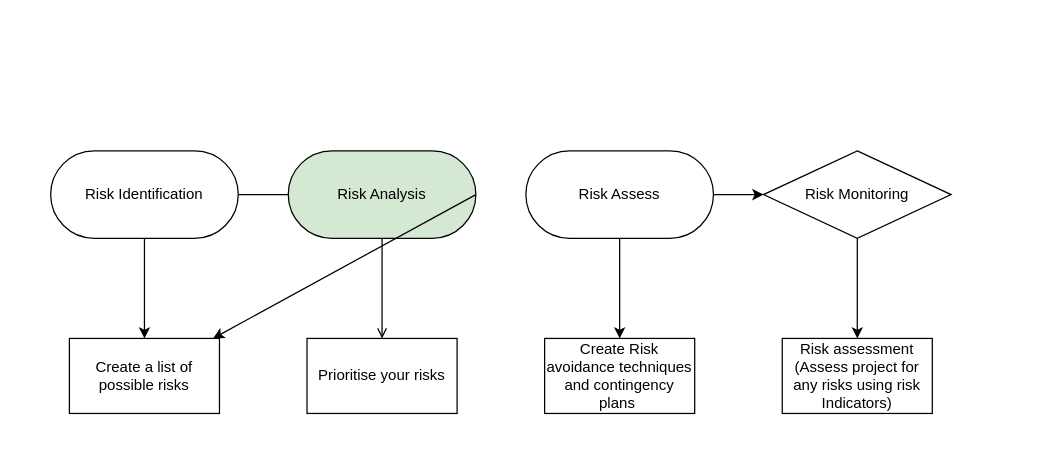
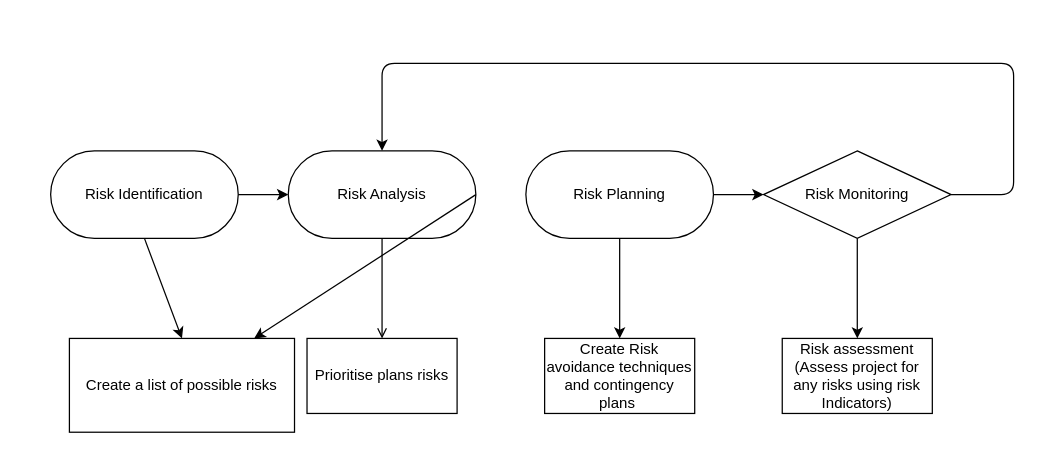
none -> (750, 63)
(282, 194) -> (278, 194)
(382, 194) -> (382, 194)
(619, 194) -> (619, 194)
(144, 376) -> (182, 385)
(382, 376) -> (382, 376)
